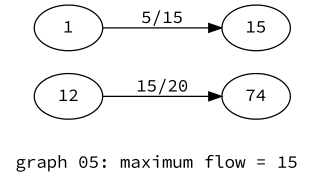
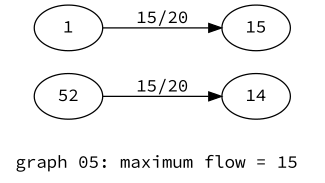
(162, 18) -> (162, 18)
(68, 96) -> (68, 96)
(256, 96) -> (256, 96)
